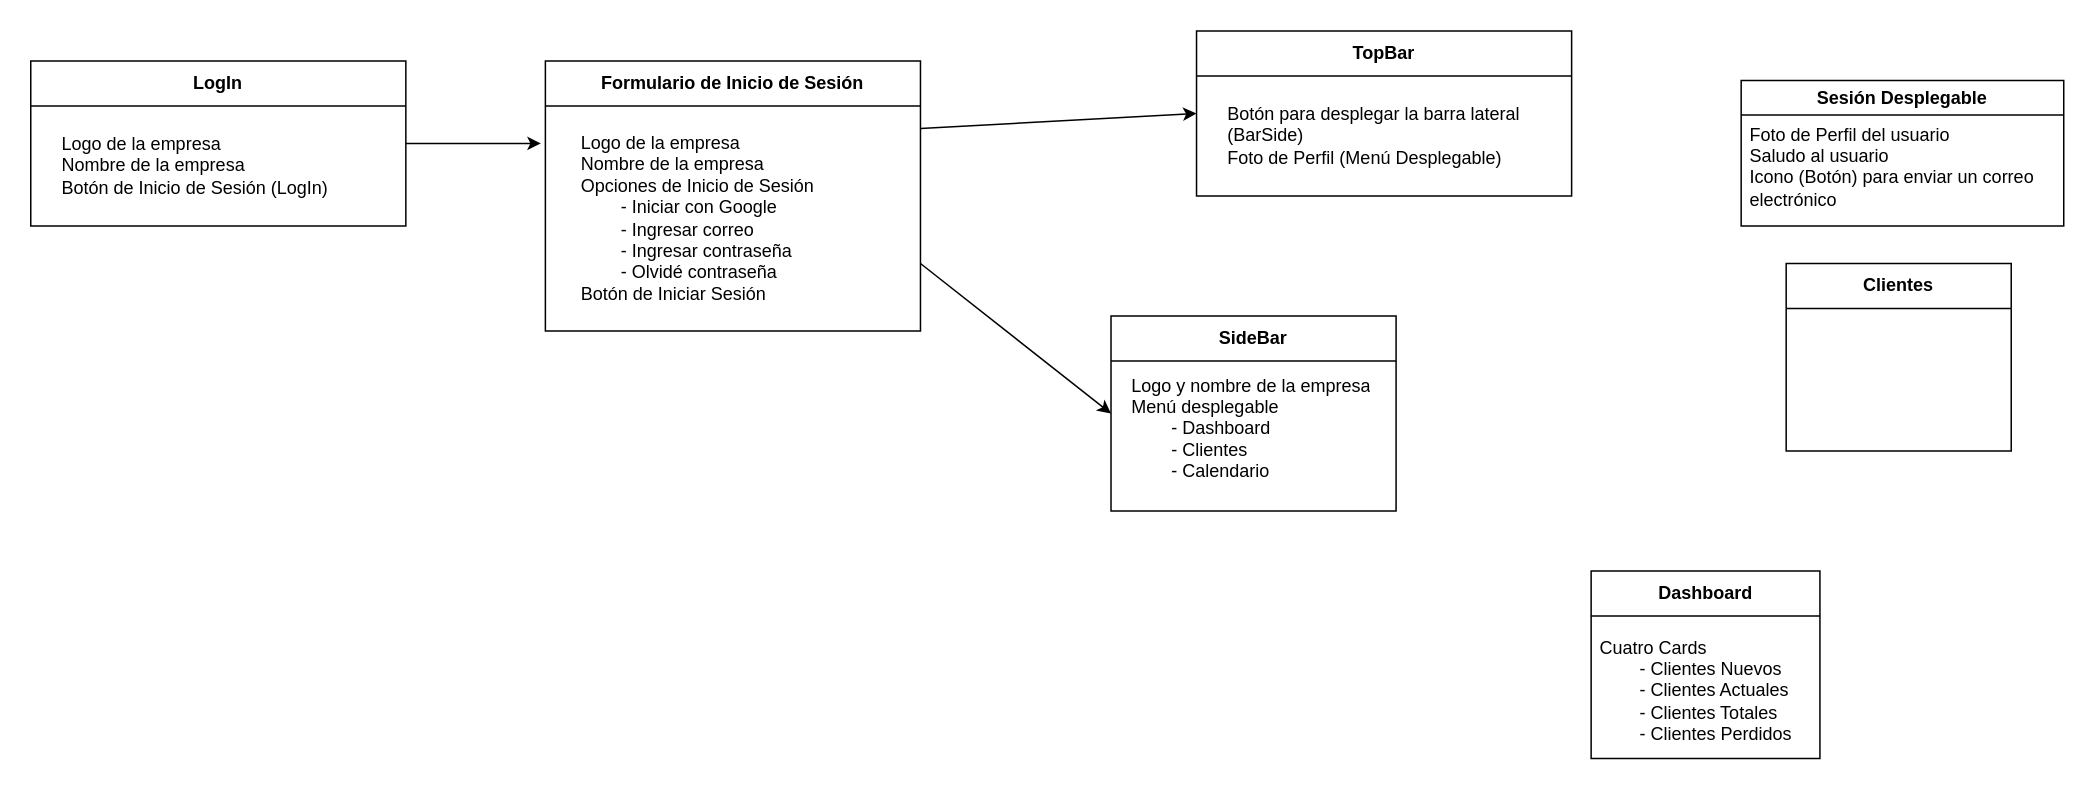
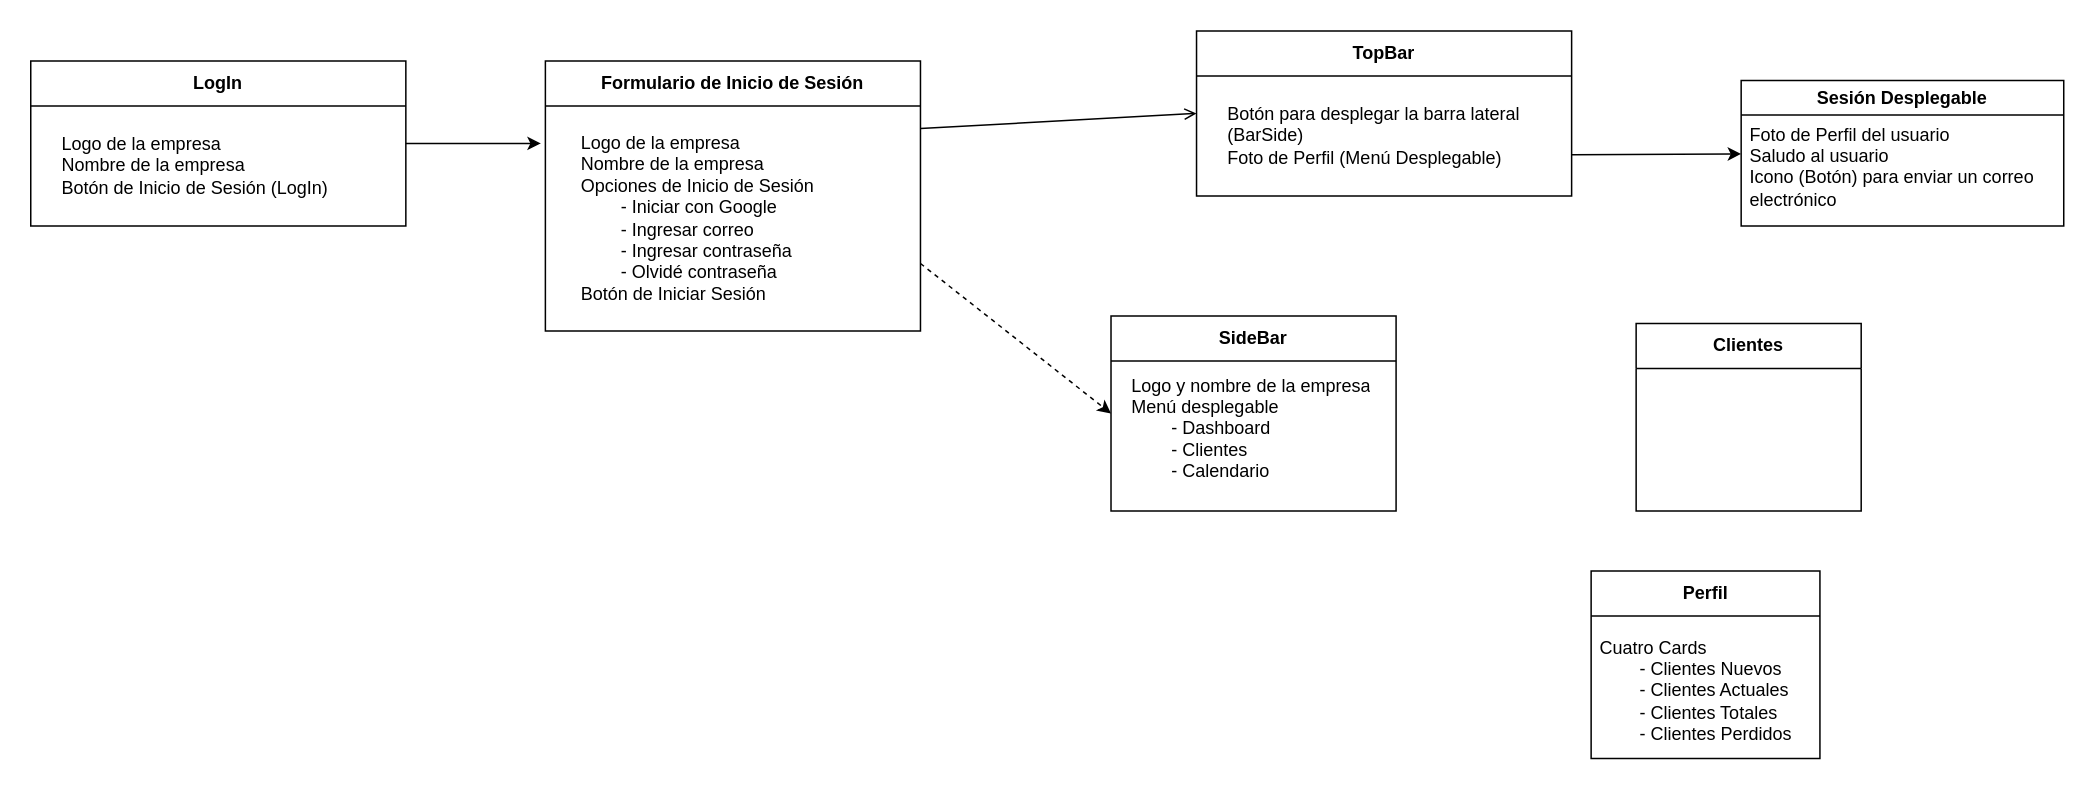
(1185, 114) -> (1187, 114)
none -> (1652, 154)
(1013, 336) -> (1013, 336)
(1898, 357) -> (1748, 417)
(1706, 593) -> (1706, 593)
